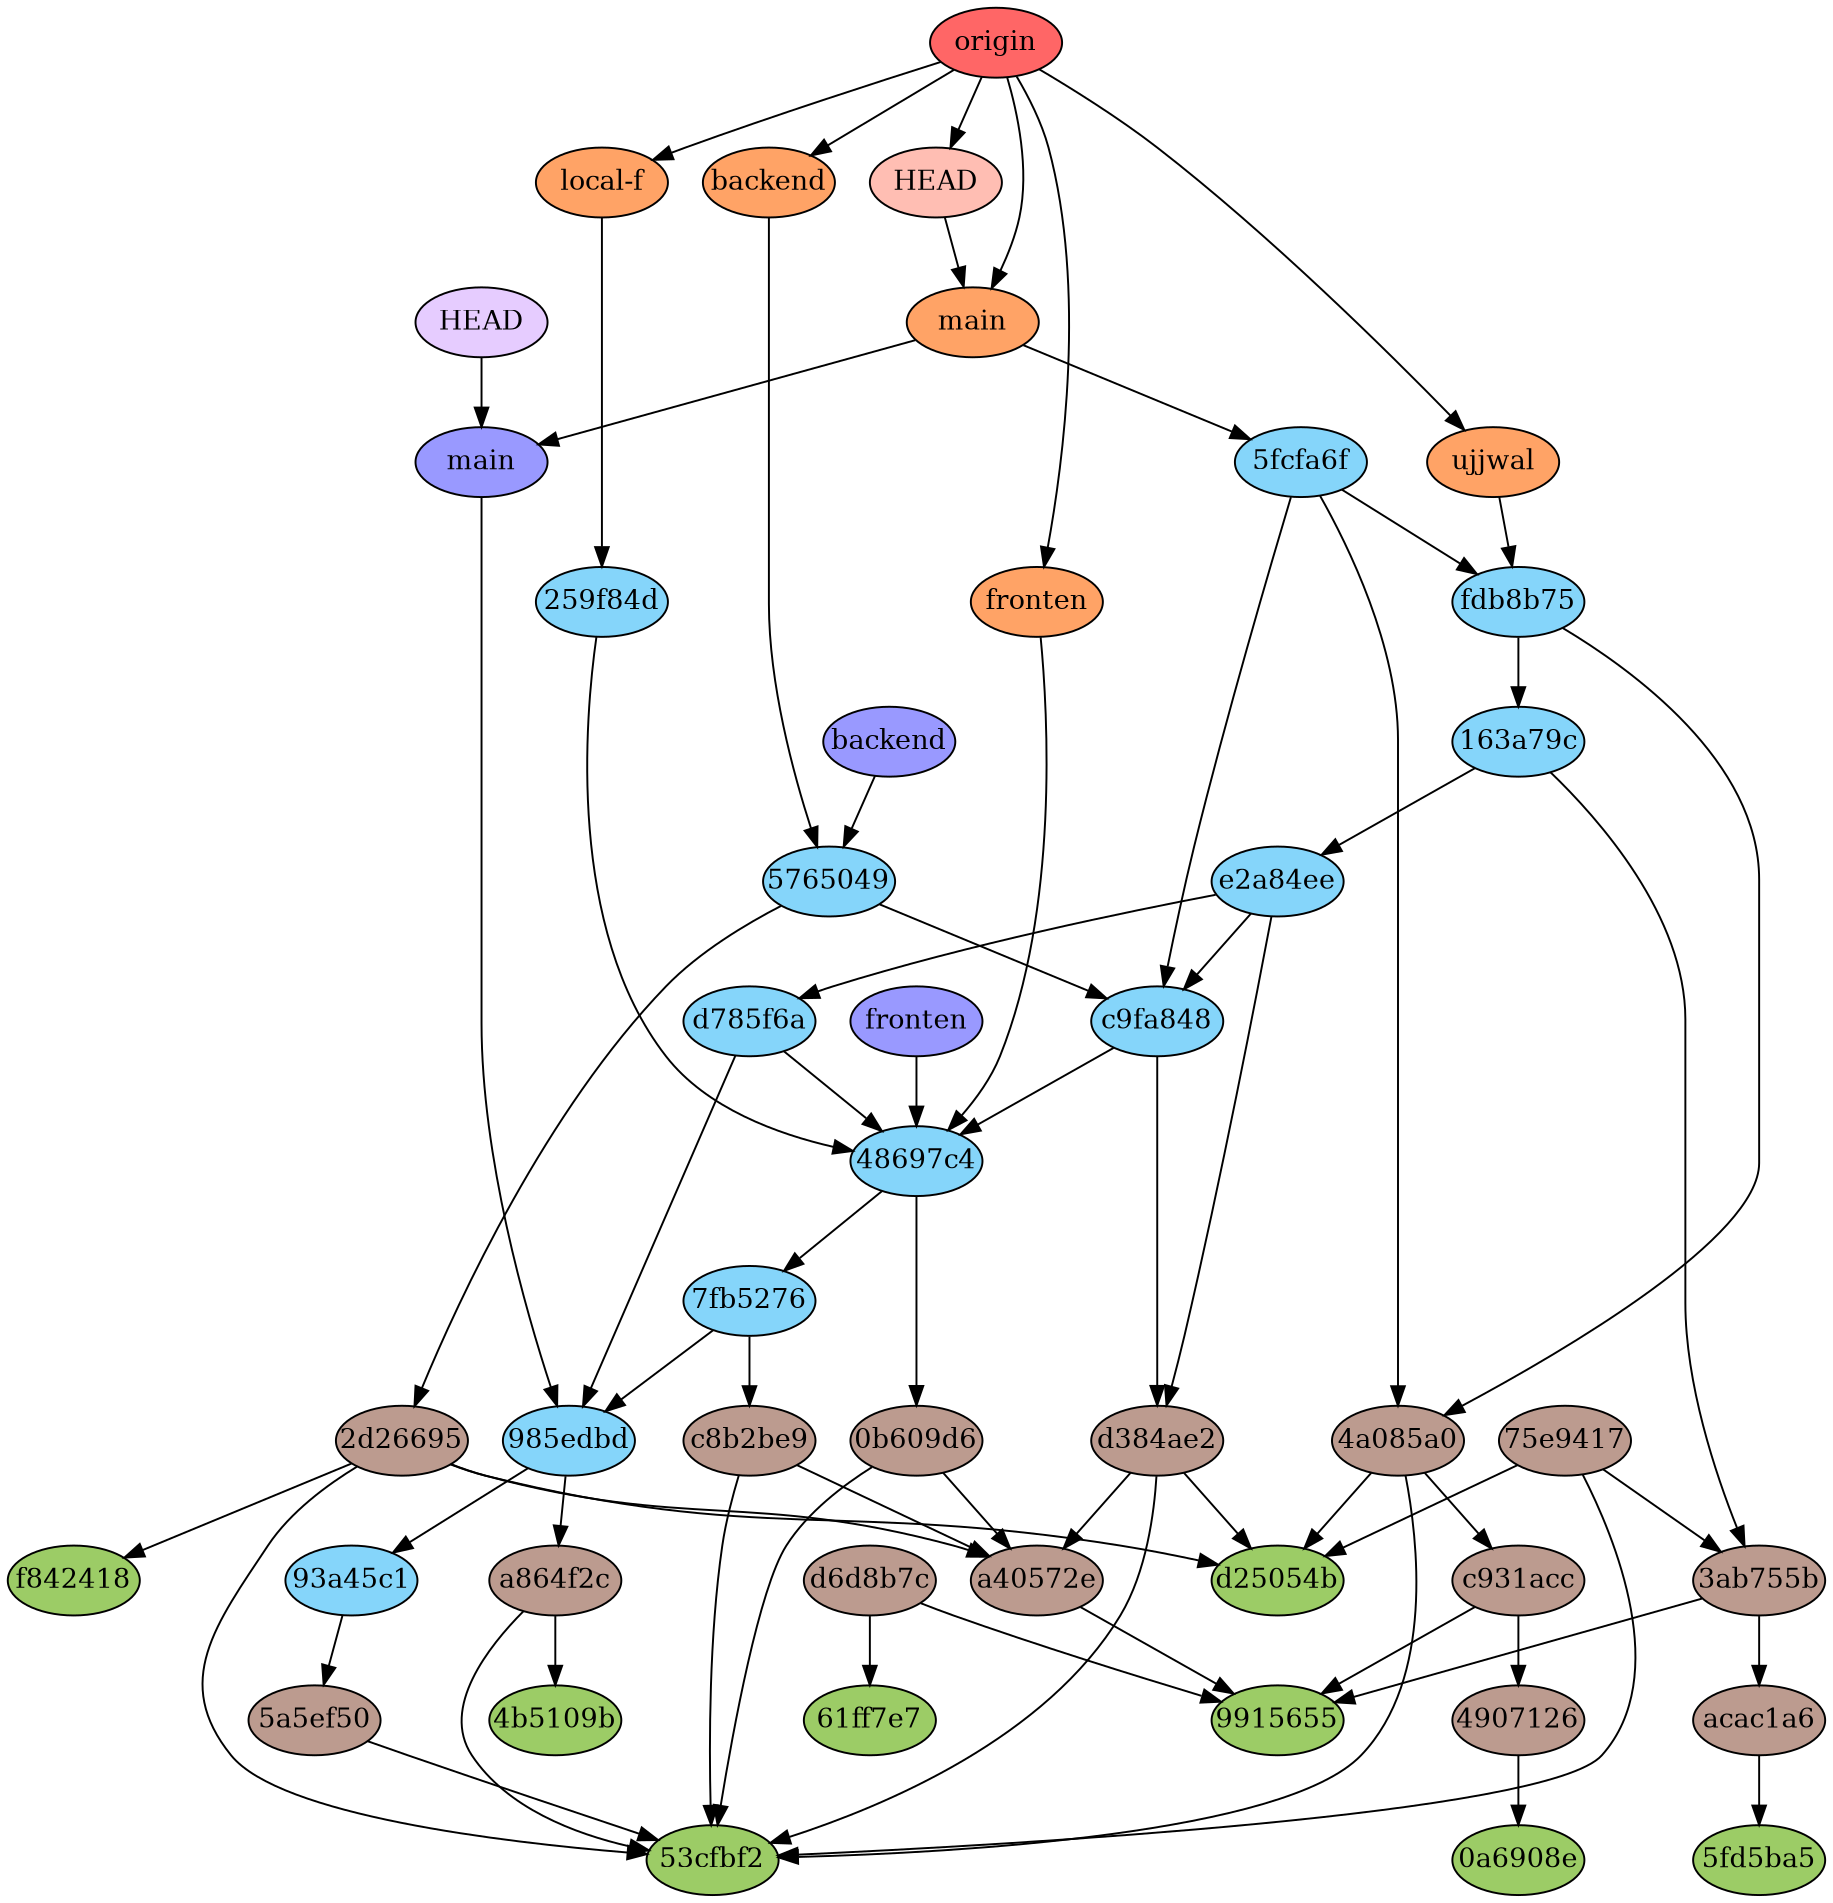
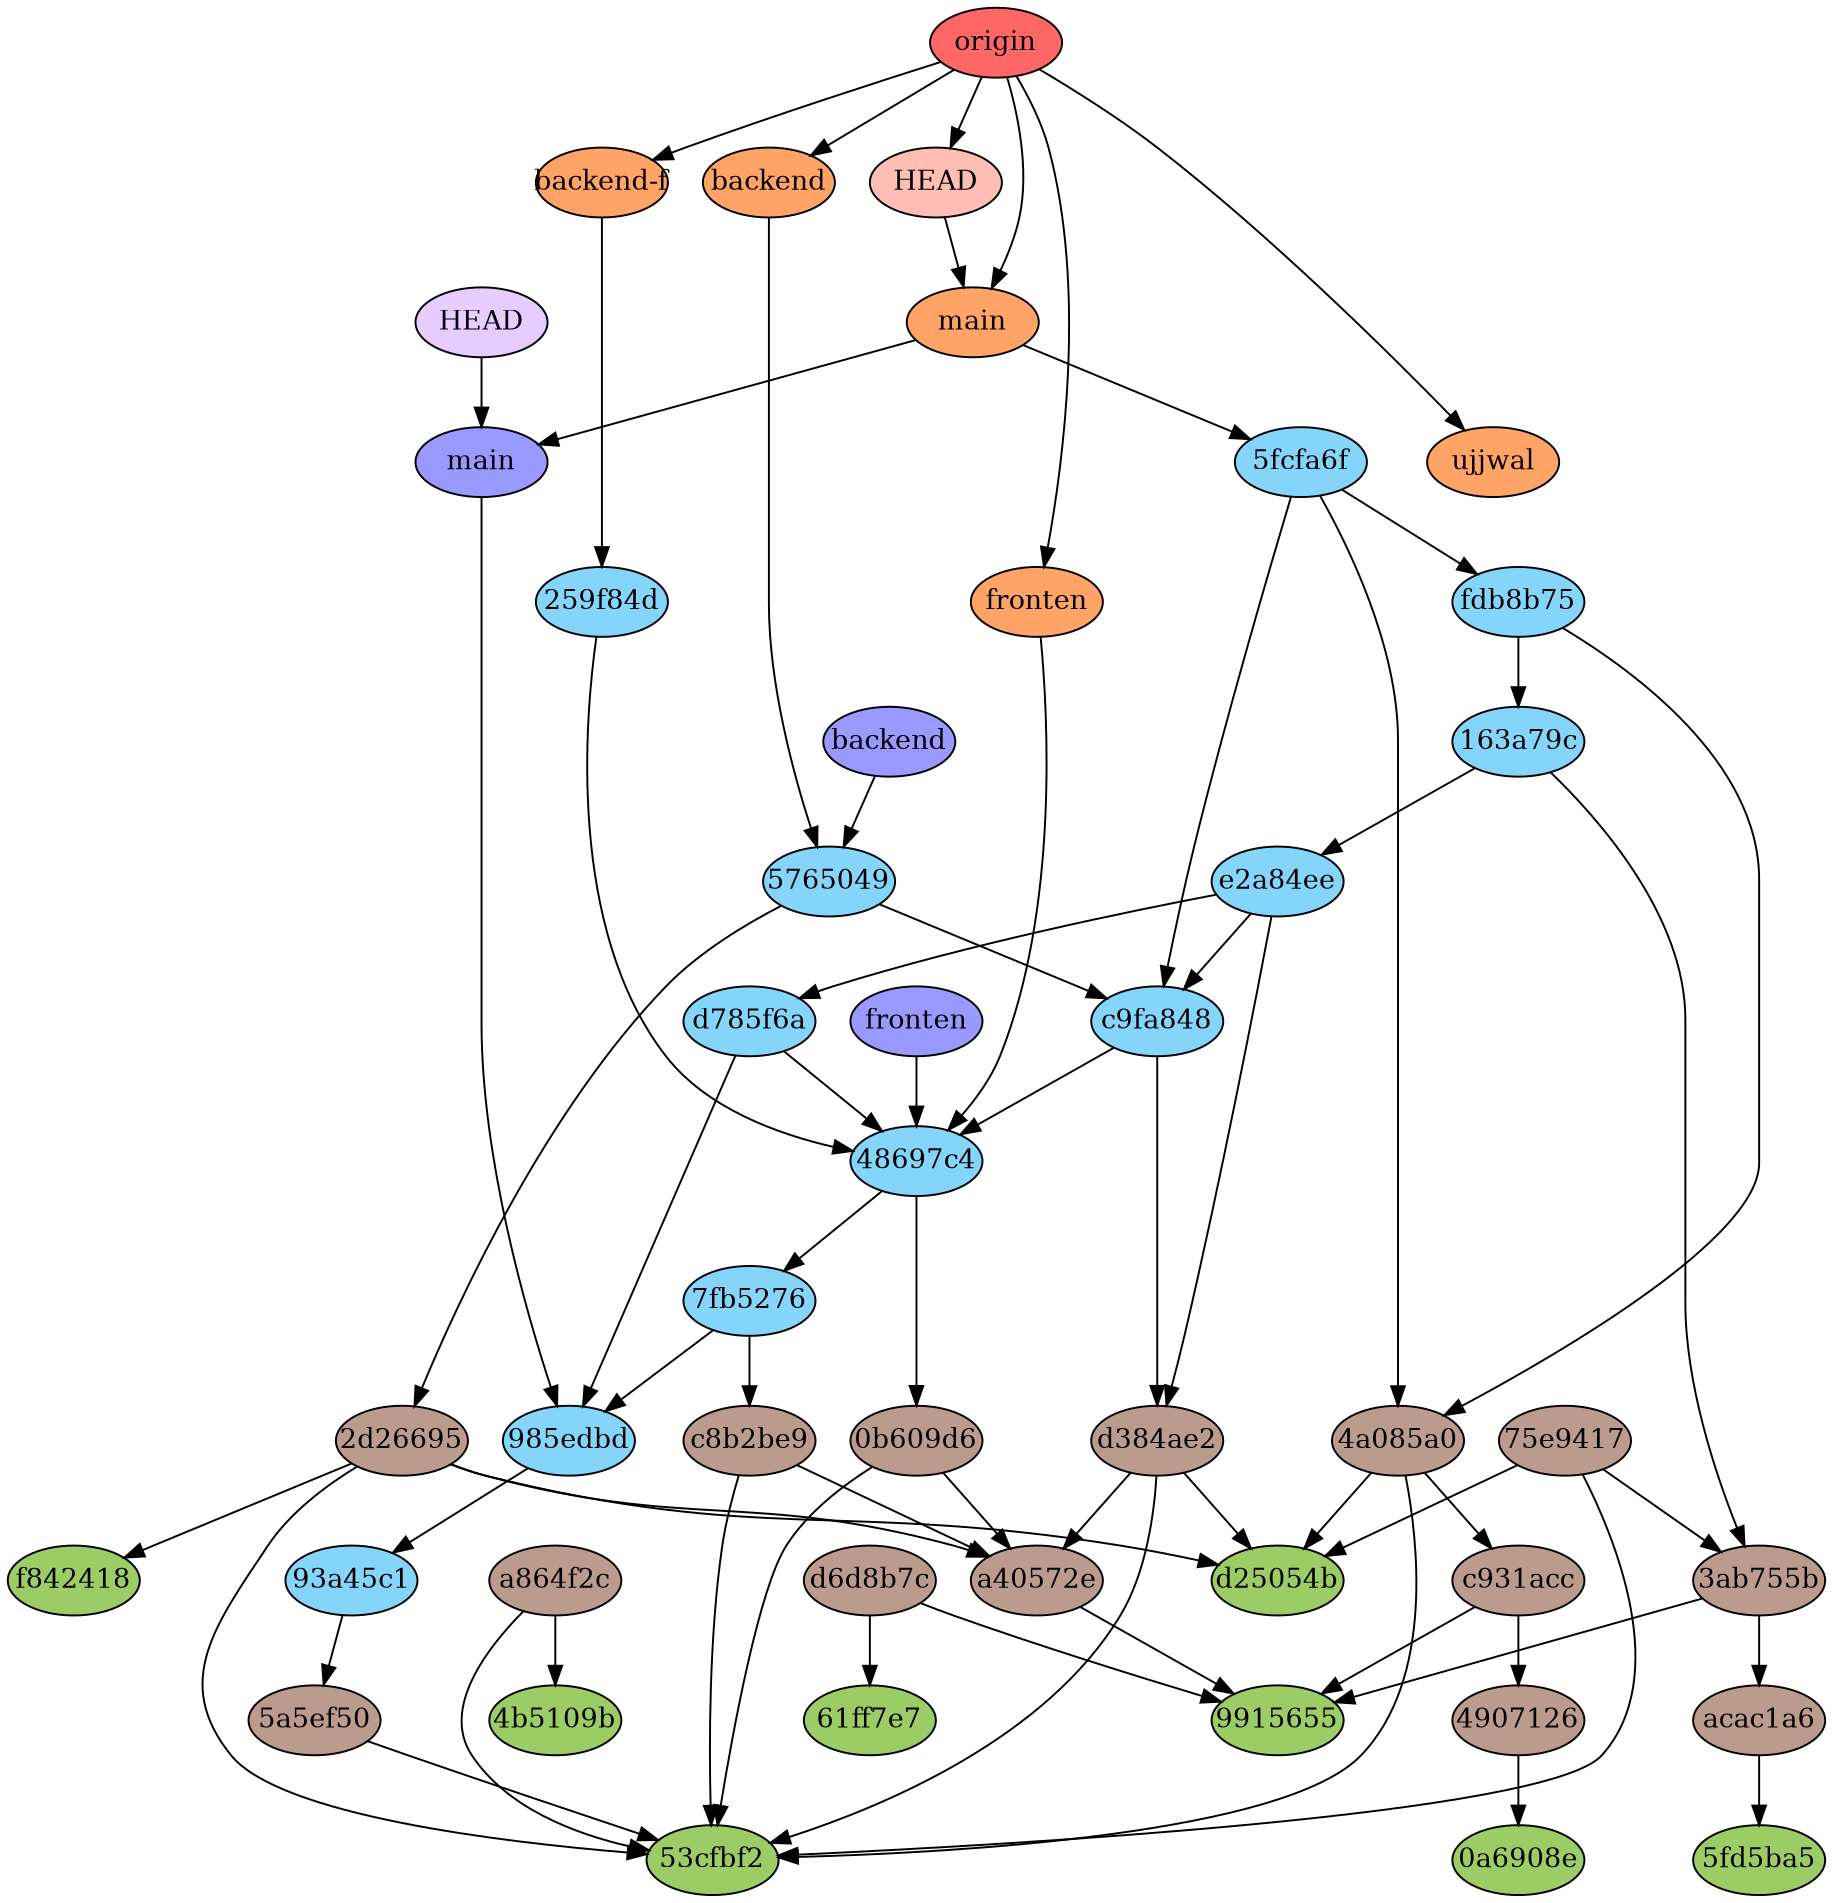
(602, 183) -> (602, 183)
(1504, 522) -> none
(563, 1506) -> none
